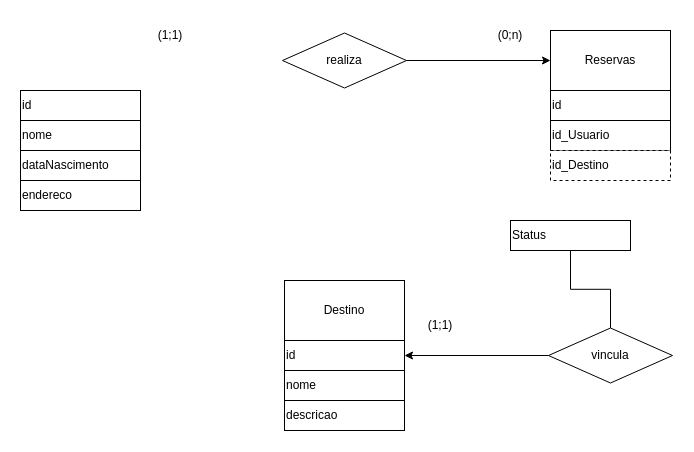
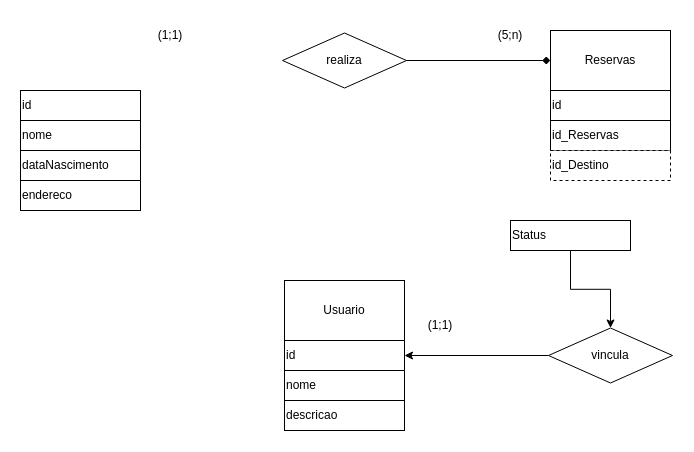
(511, 36) -> (511, 36)
(542, 61) -> (542, 61)
(583, 136) -> (588, 136)
(345, 311) -> (345, 311)
(611, 323) -> (611, 320)
